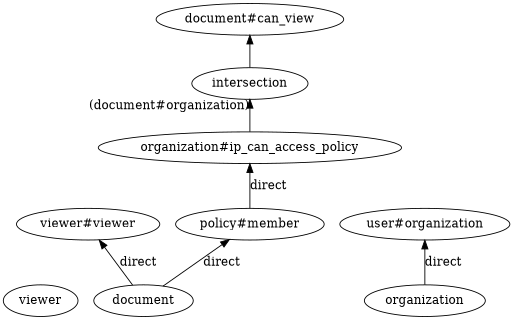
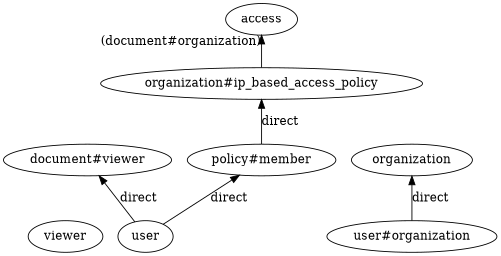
(250, 19) -> none
(250, 84) -> (262, 19)
(250, 148) -> (262, 84)
(88, 224) -> (88, 160)
(425, 267) -> (412, 203)
(144, 301) -> (146, 236)
